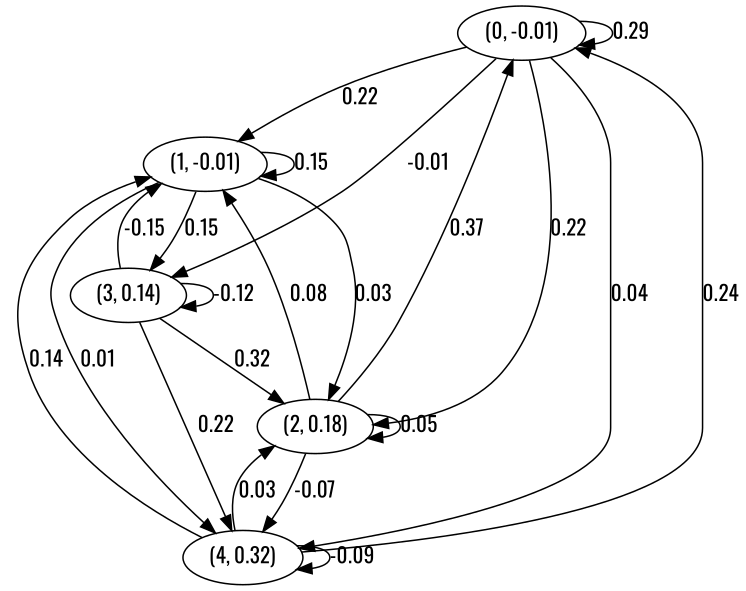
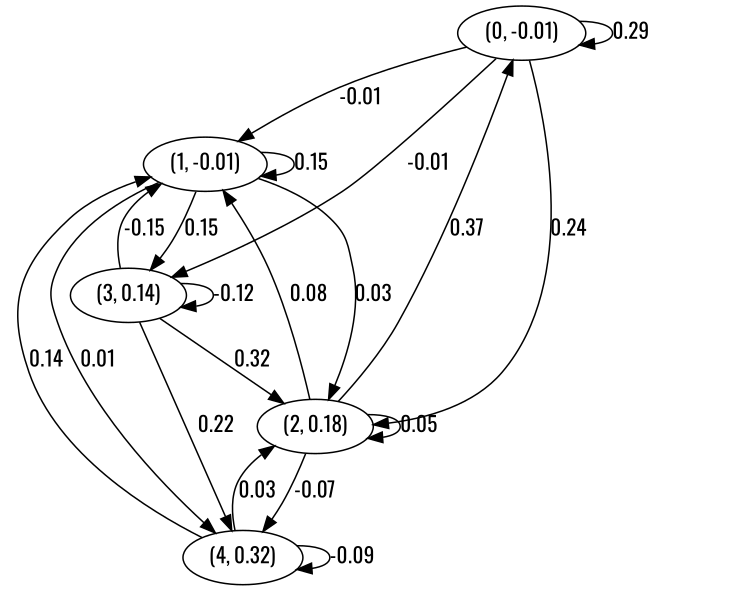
(360, 99) -> (360, 99)
(569, 230) -> (569, 230)
(611, 399) -> none
(702, 430) -> none
